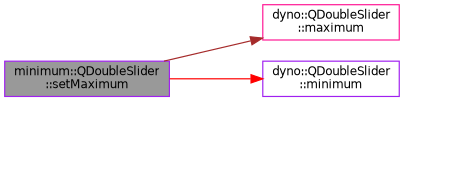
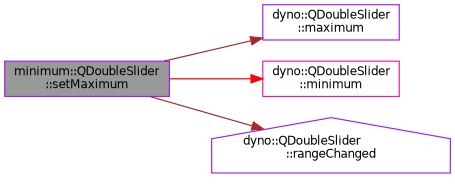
(331, 22) -> (331, 22)
(331, 79) -> (331, 79)
none -> (331, 148)
